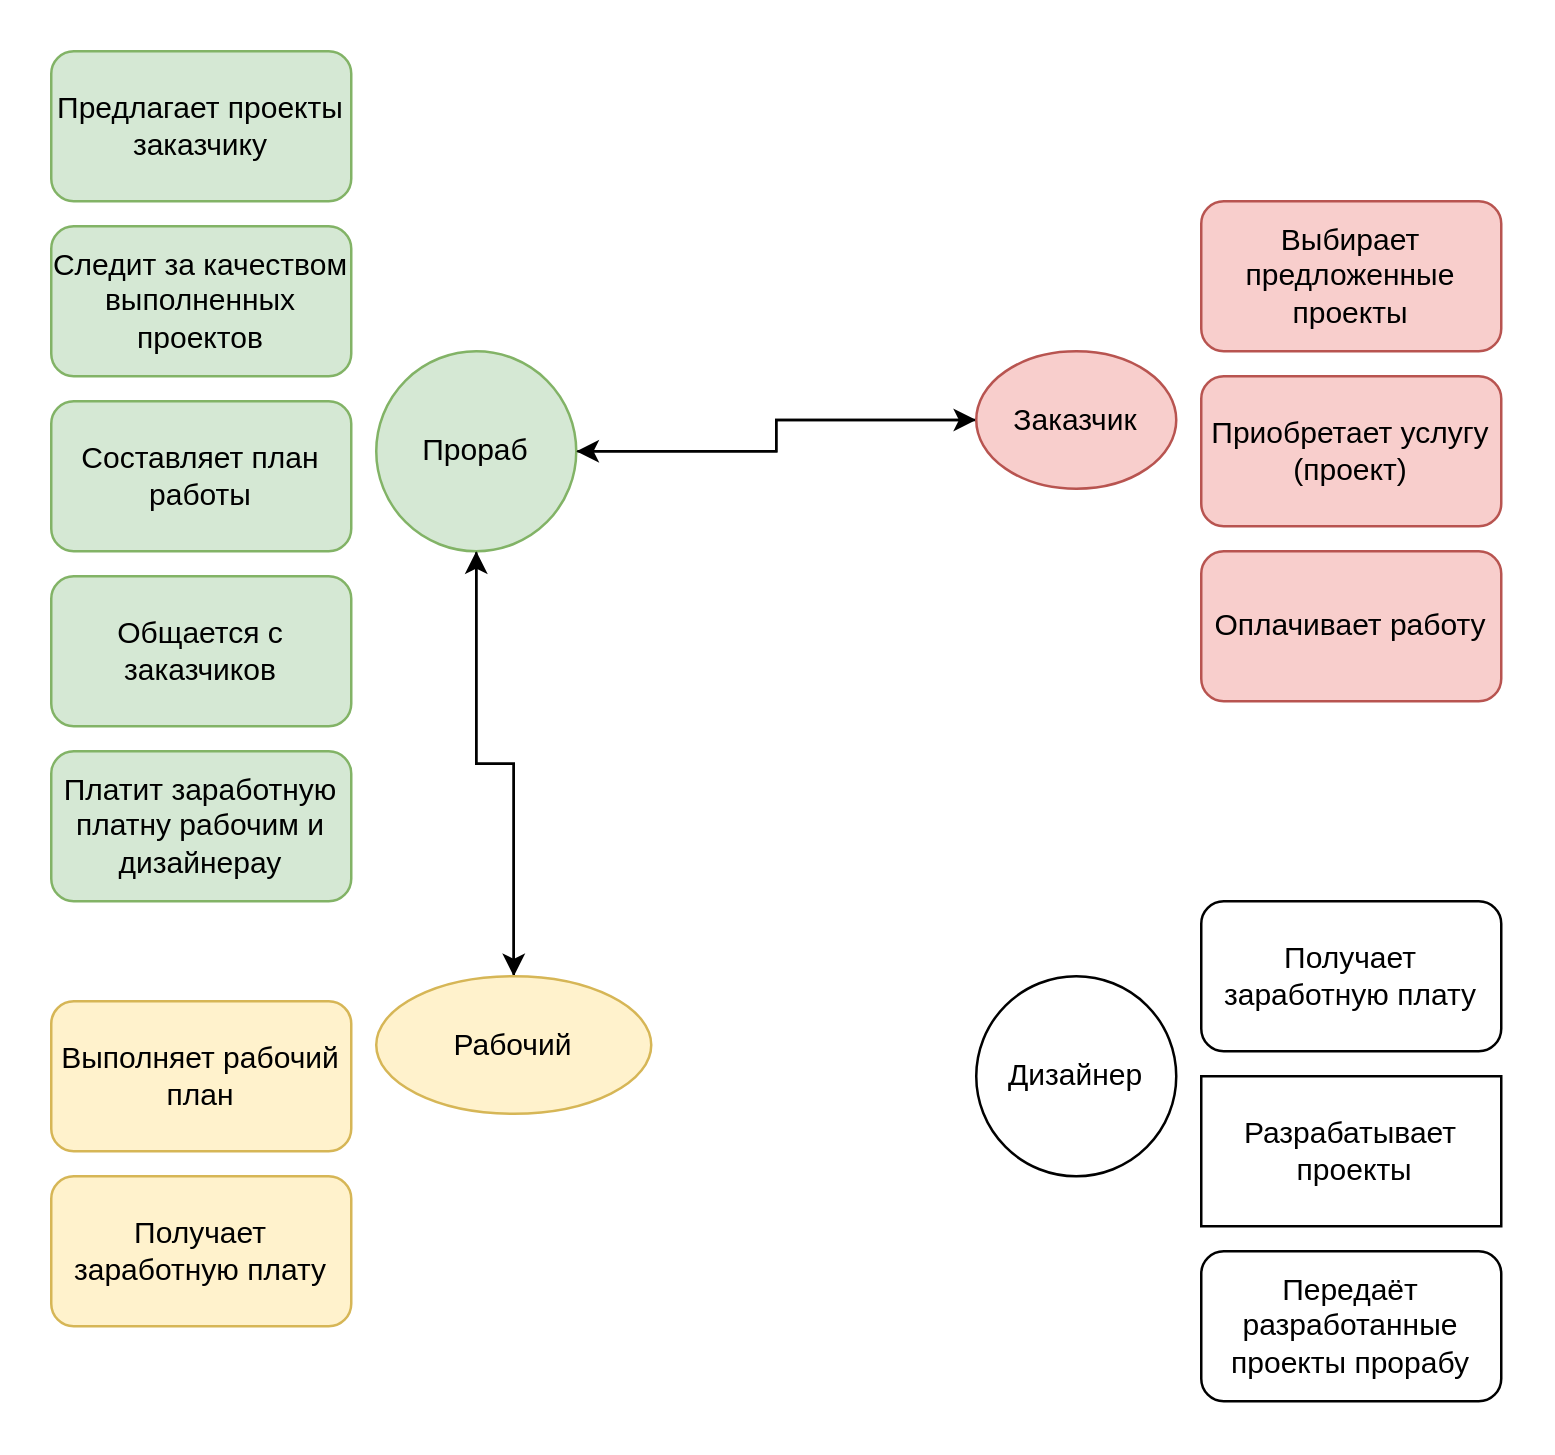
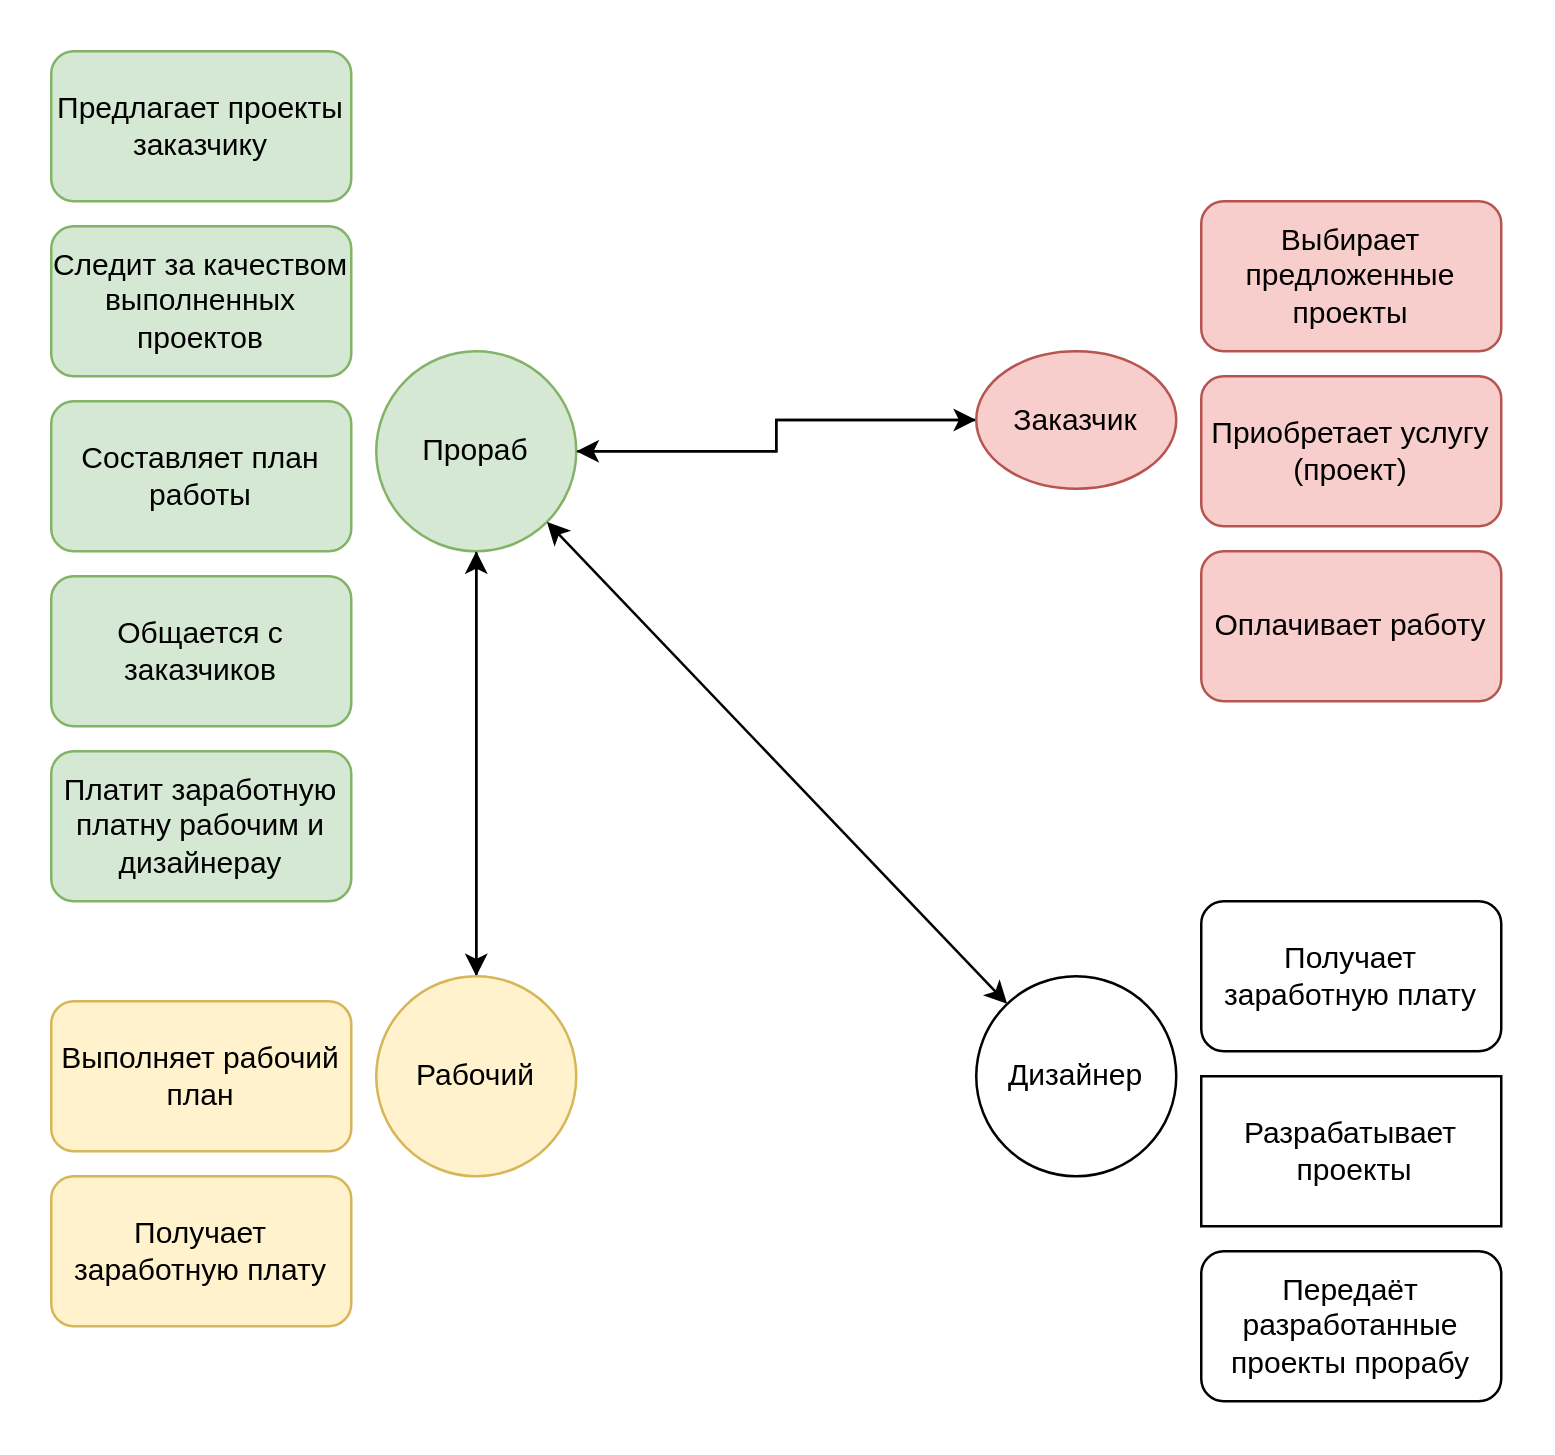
none -> (777, 763)
(514, 1045) -> (476, 1076)
